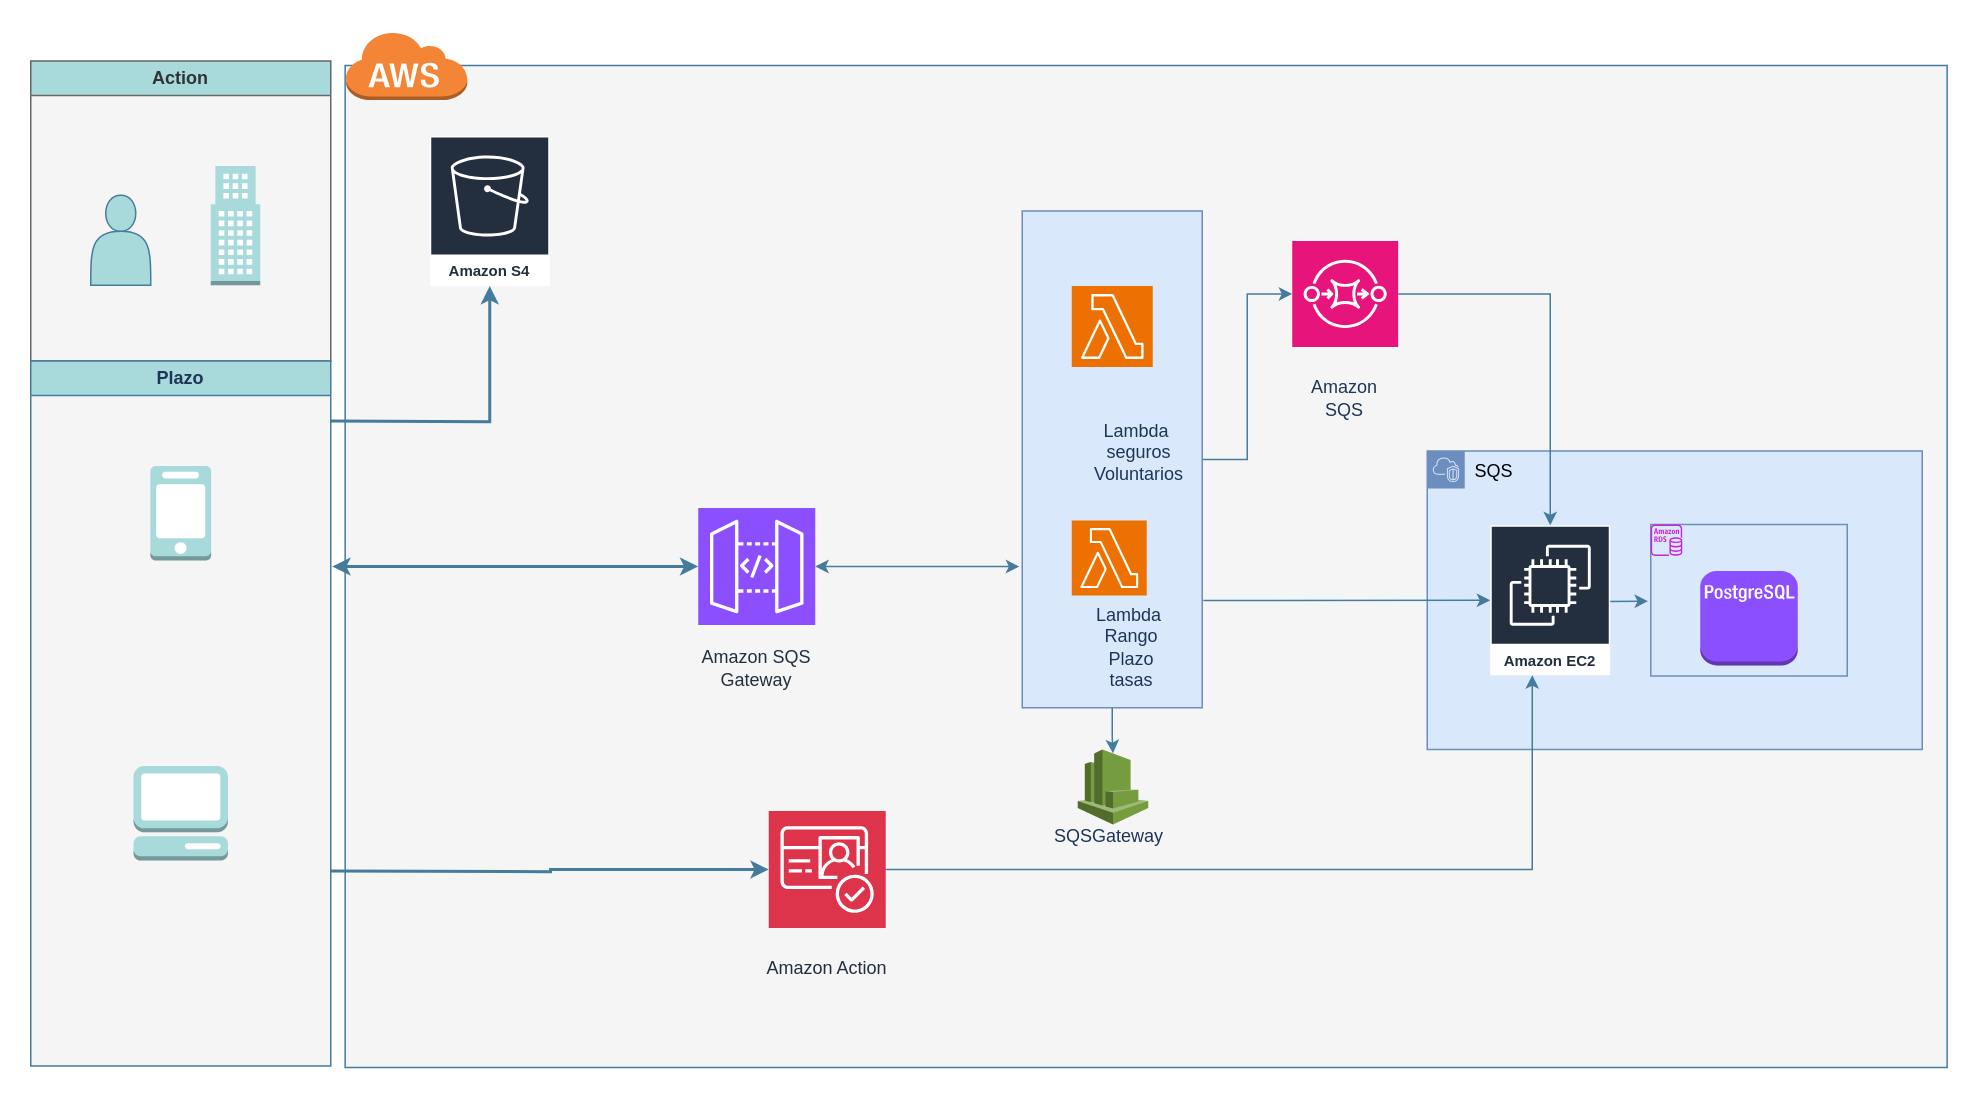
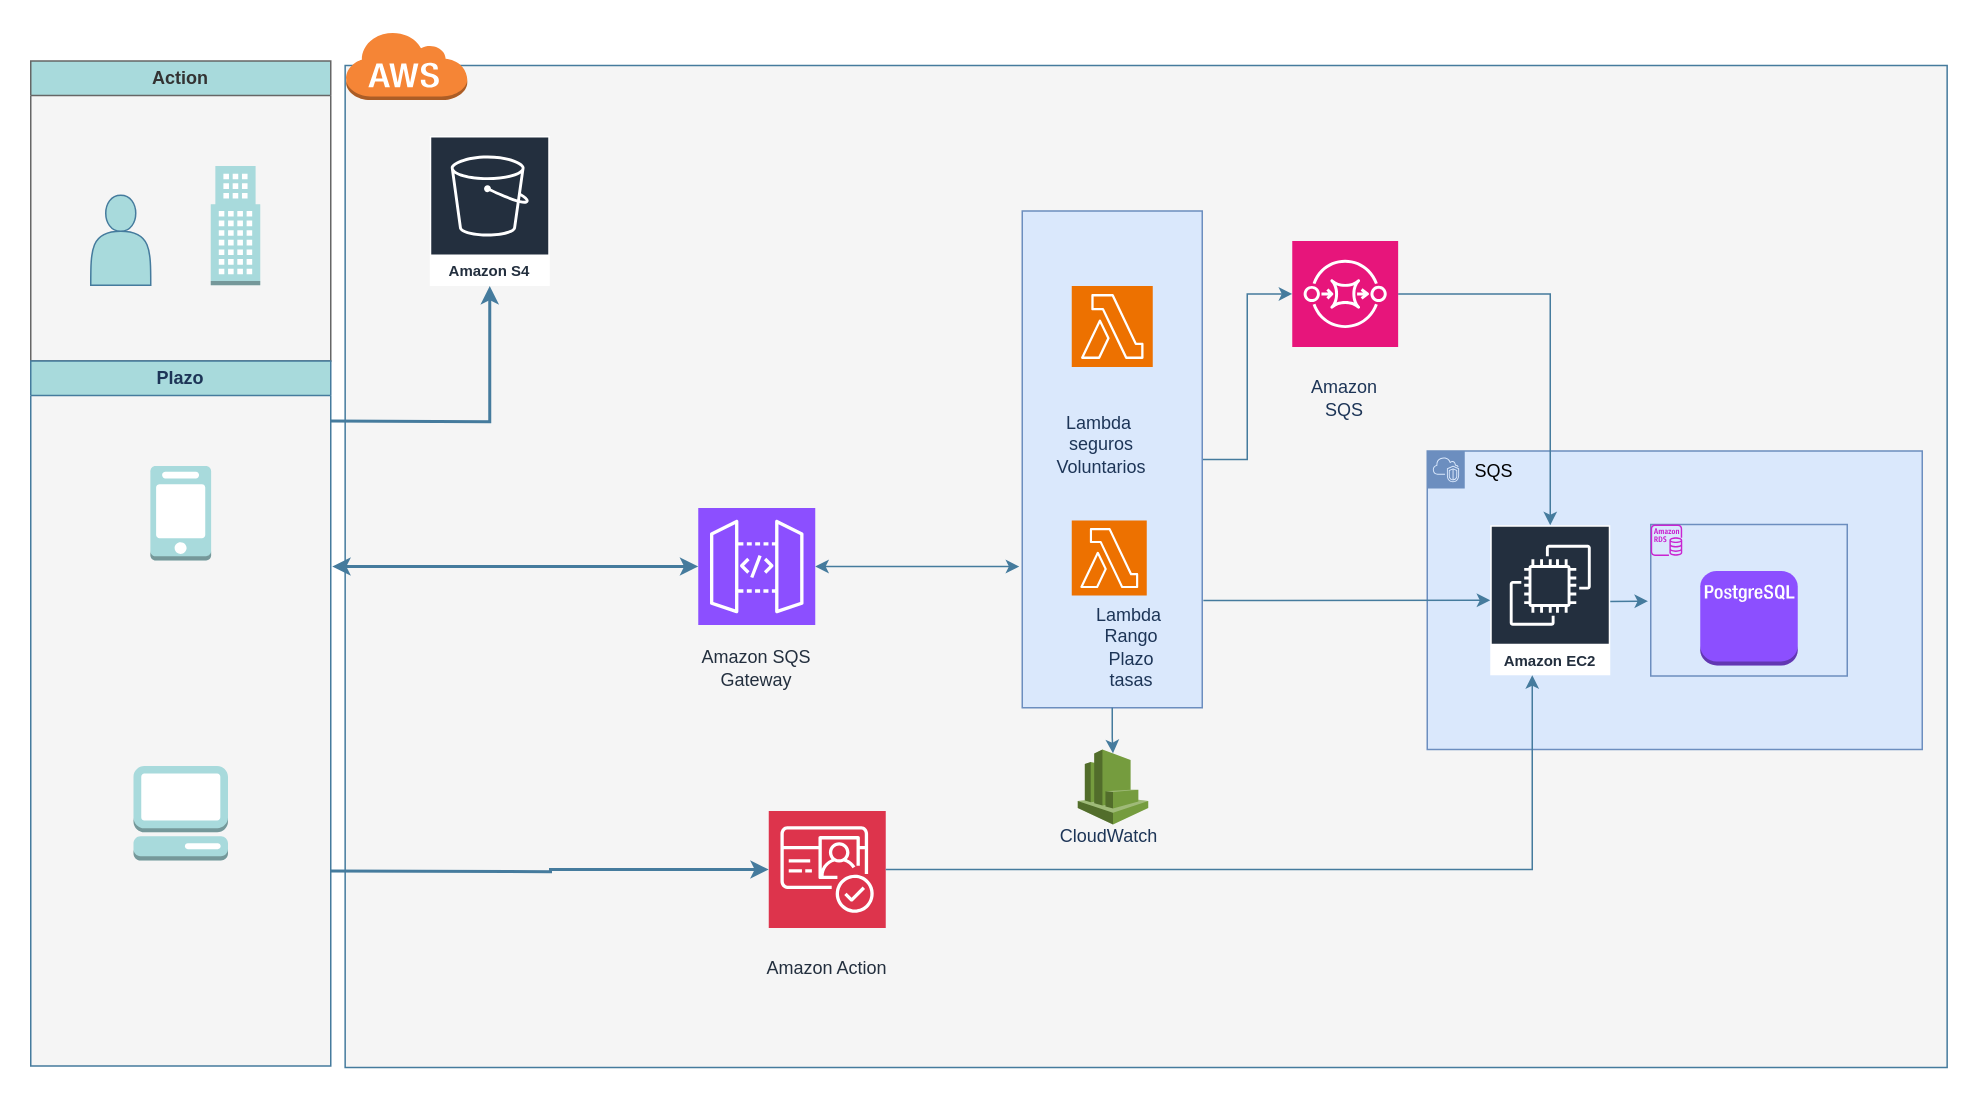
(1139, 452) -> (1102, 444)
(1109, 836) -> (1109, 836)
